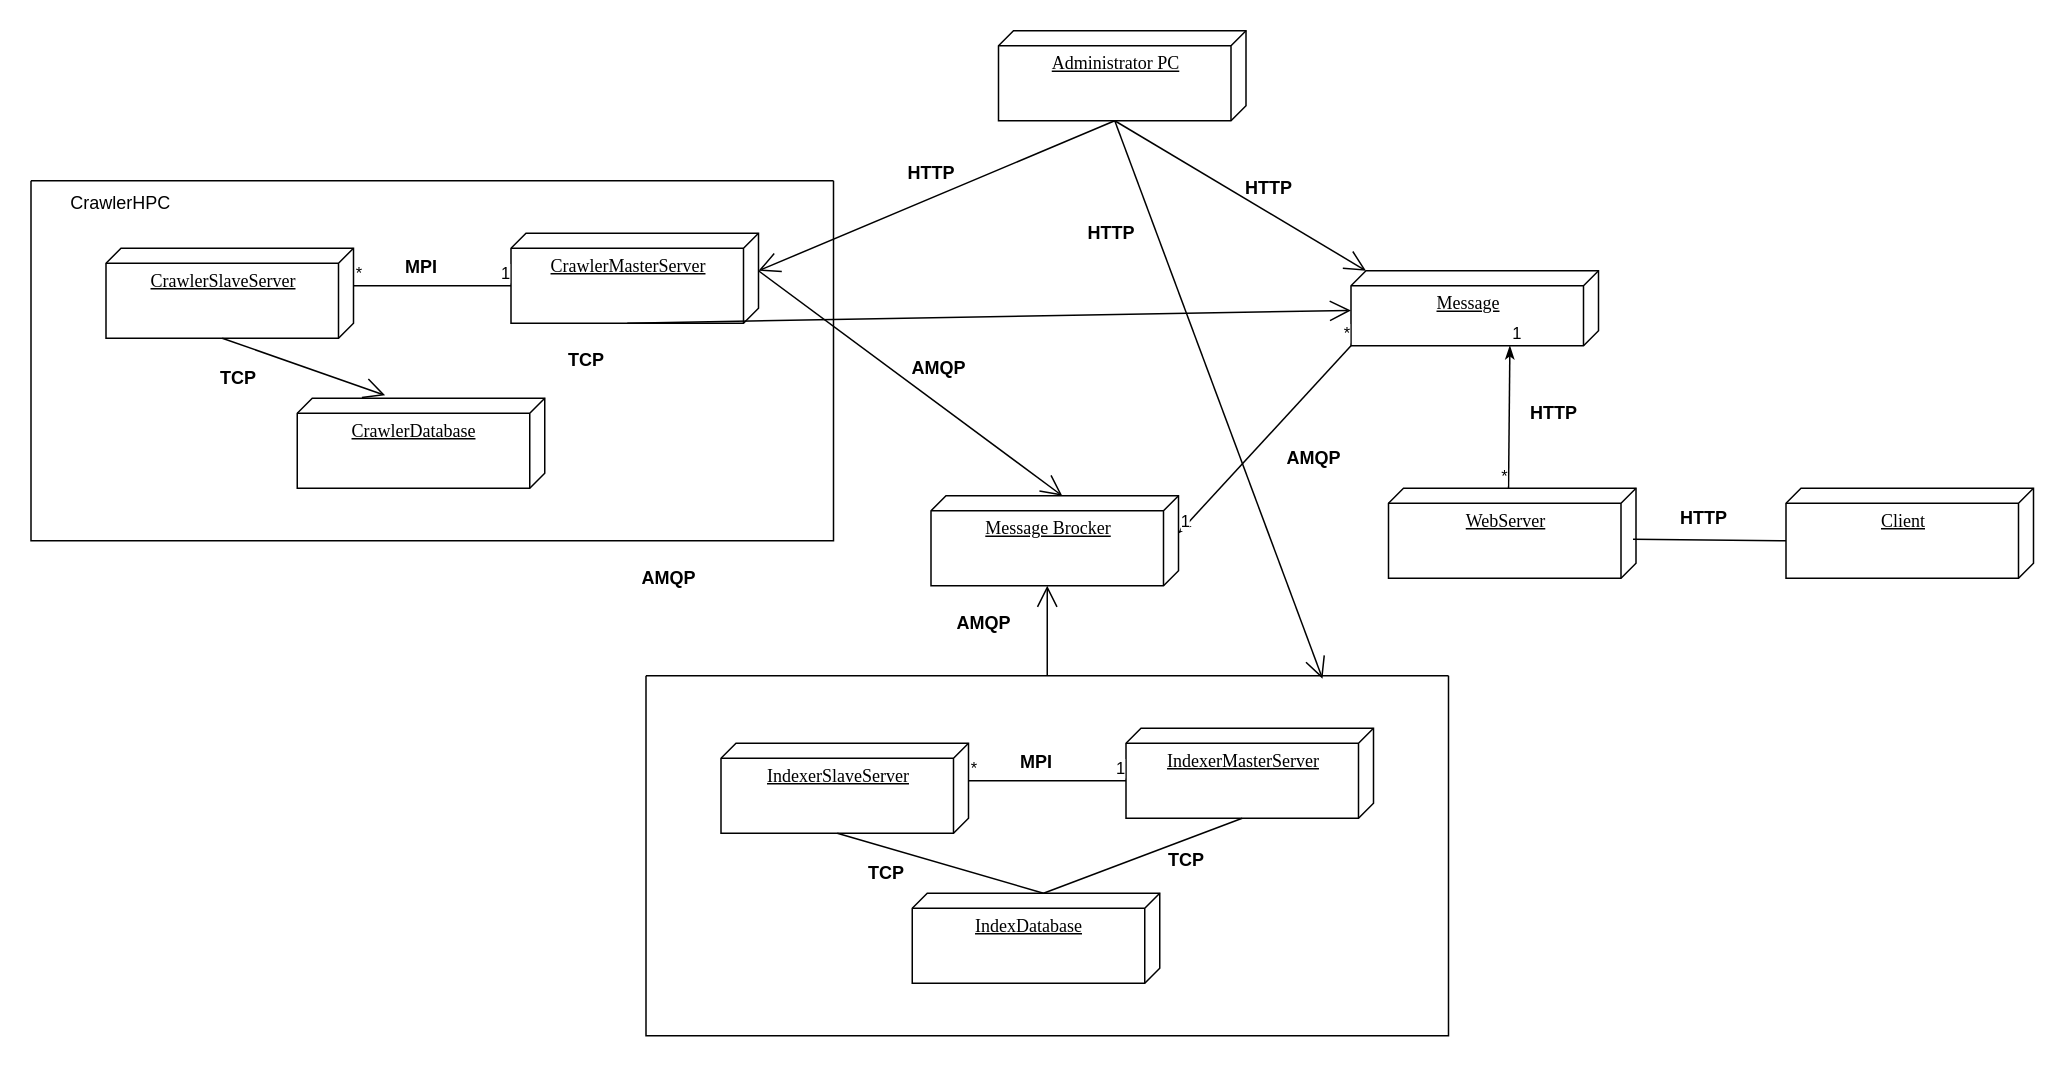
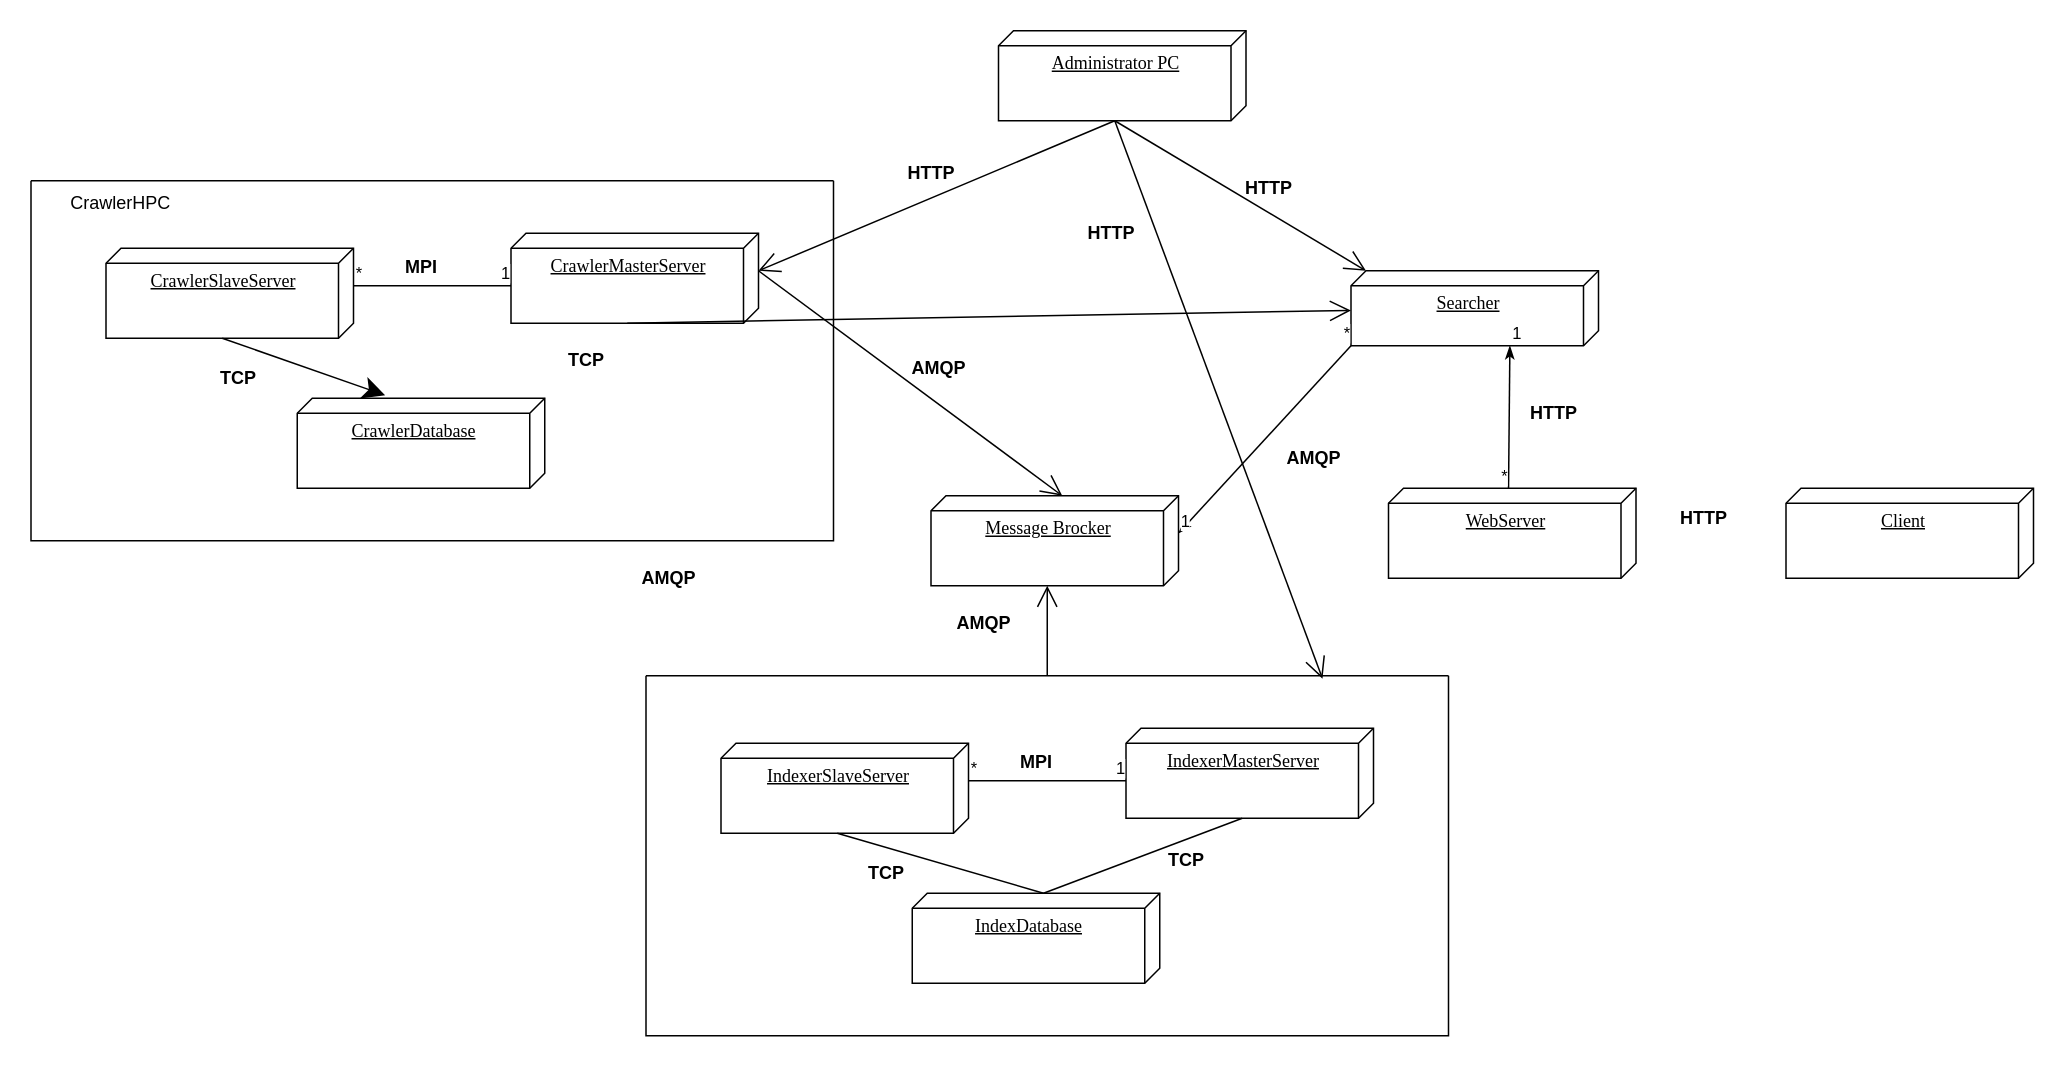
(1469, 304) -> (1469, 304)
(373, 391) -> (368, 389)
(1709, 540) -> none
